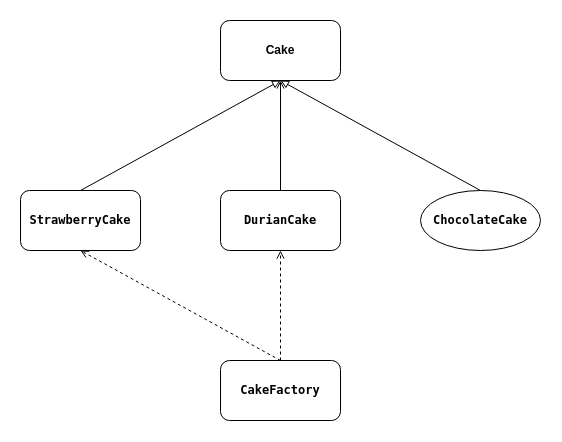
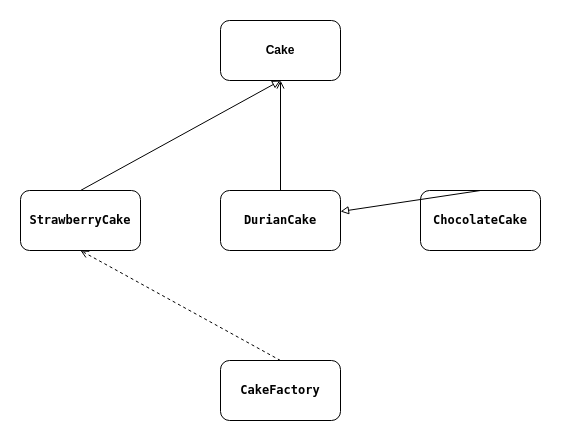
(384, 137) -> (415, 200)
(481, 221) -> (481, 221)
(281, 306) -> none
